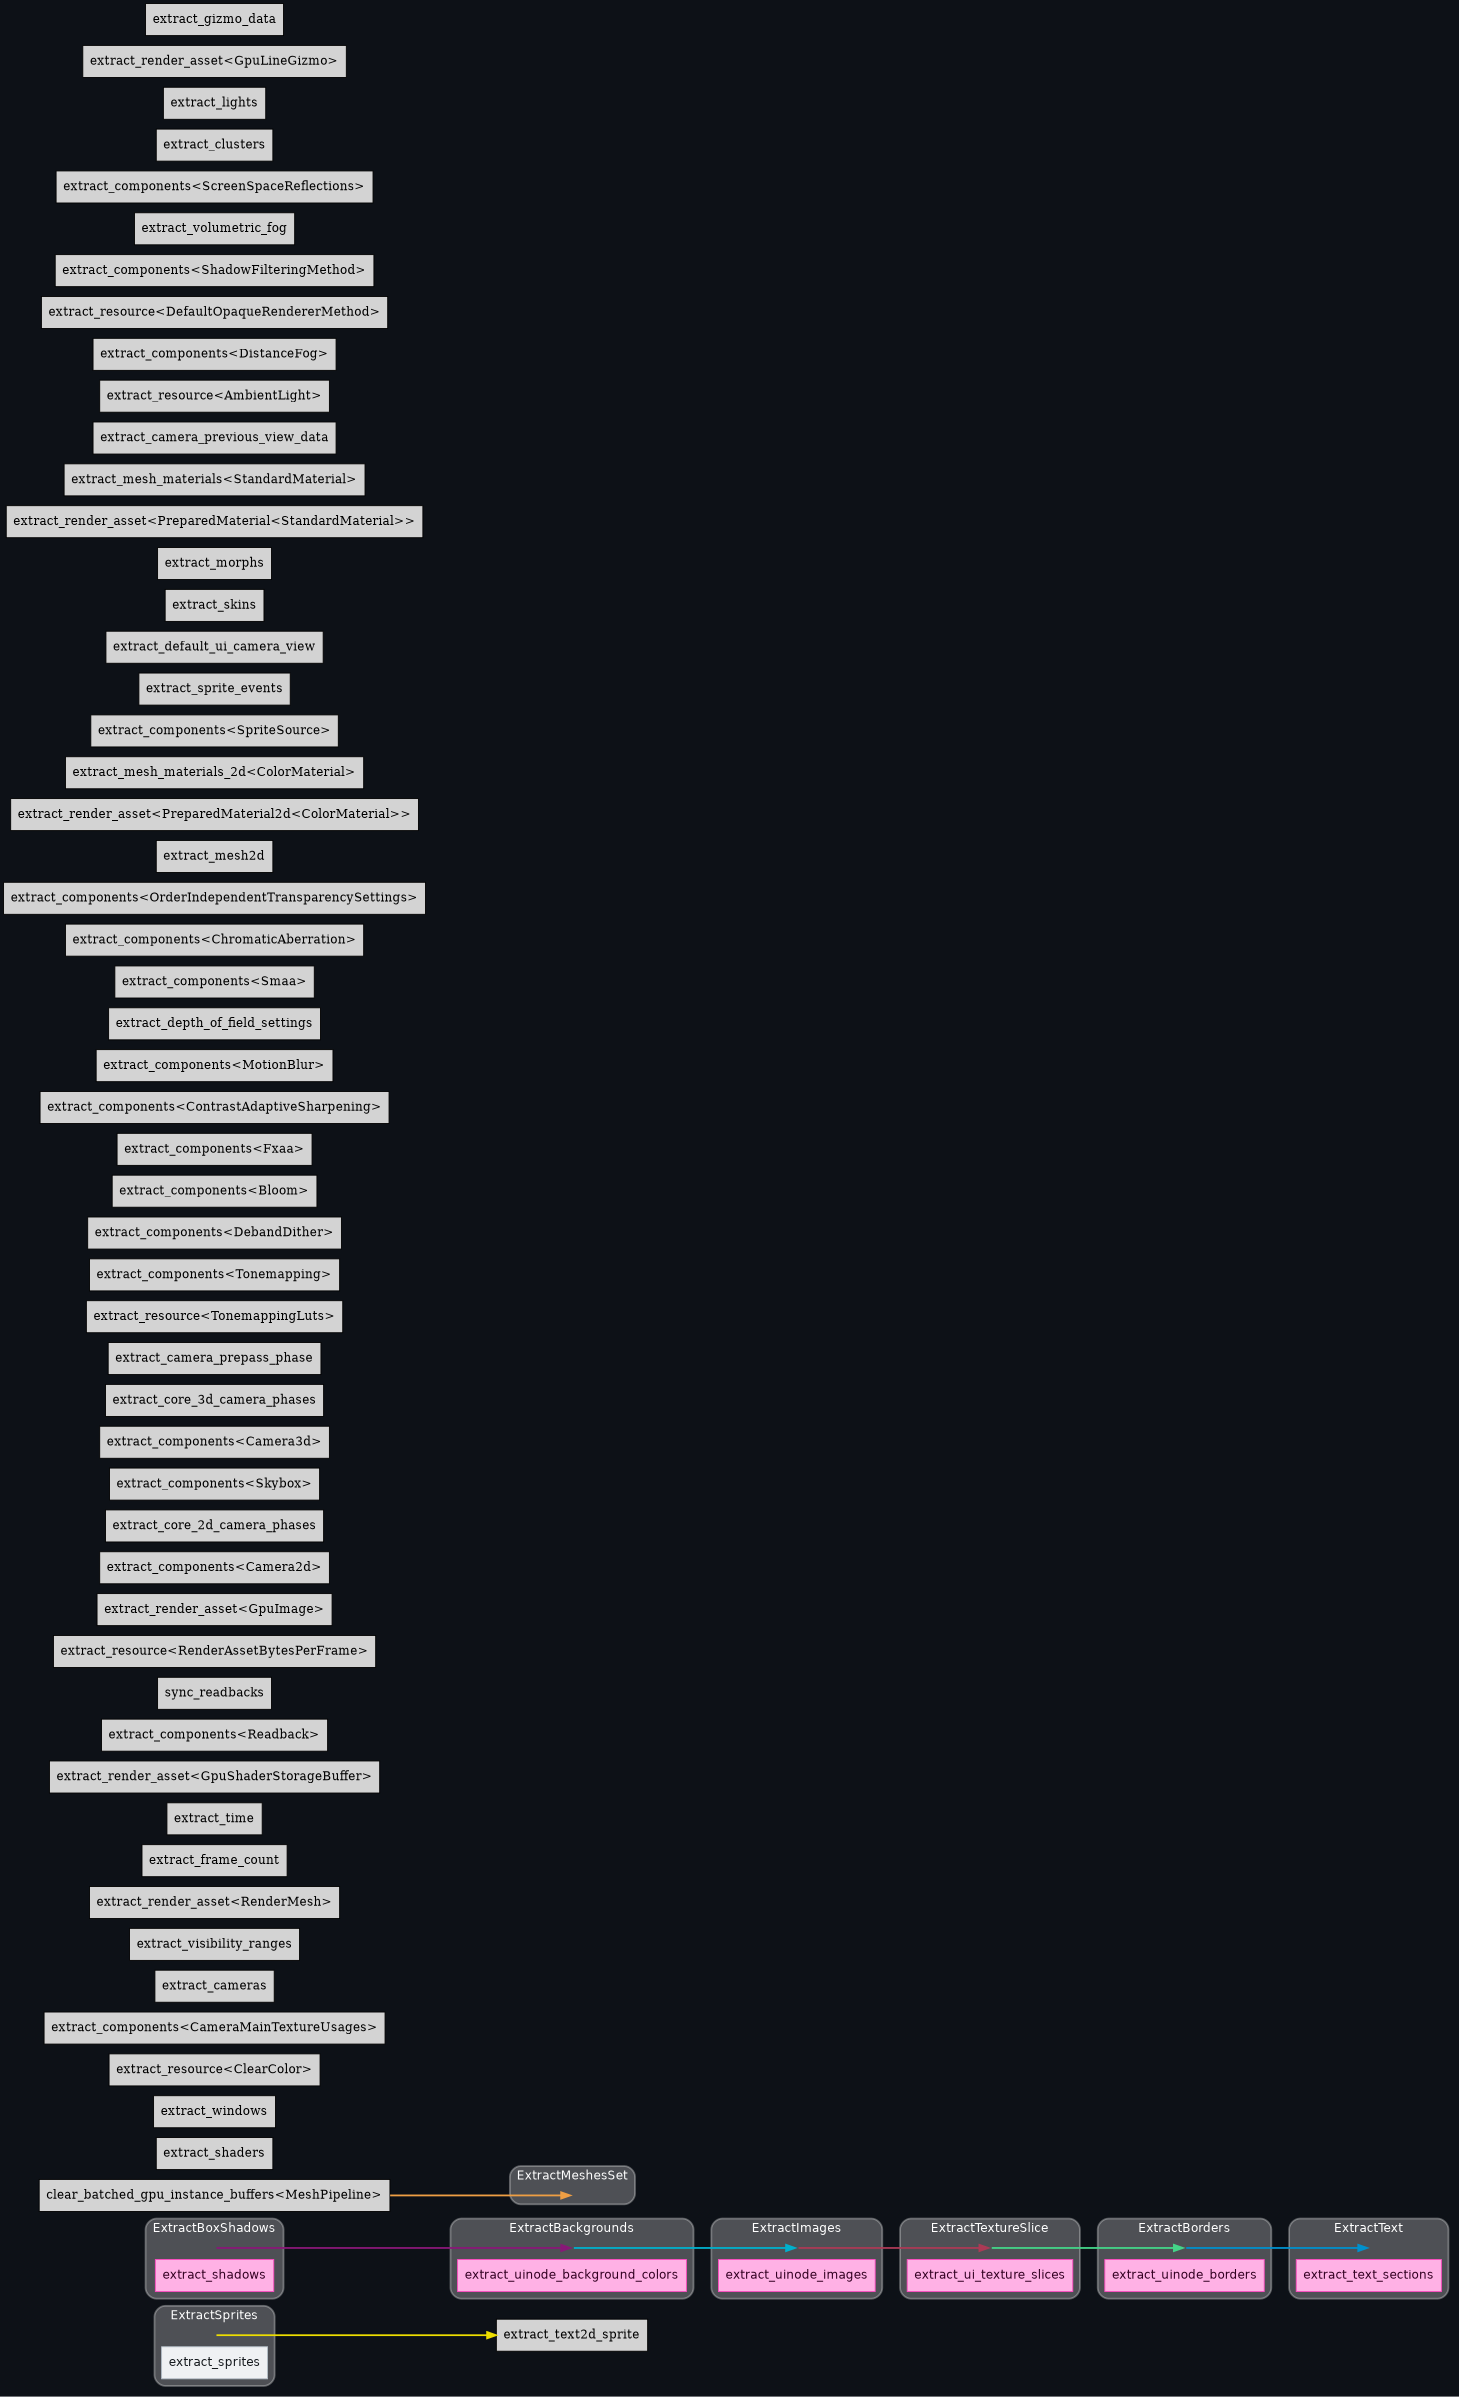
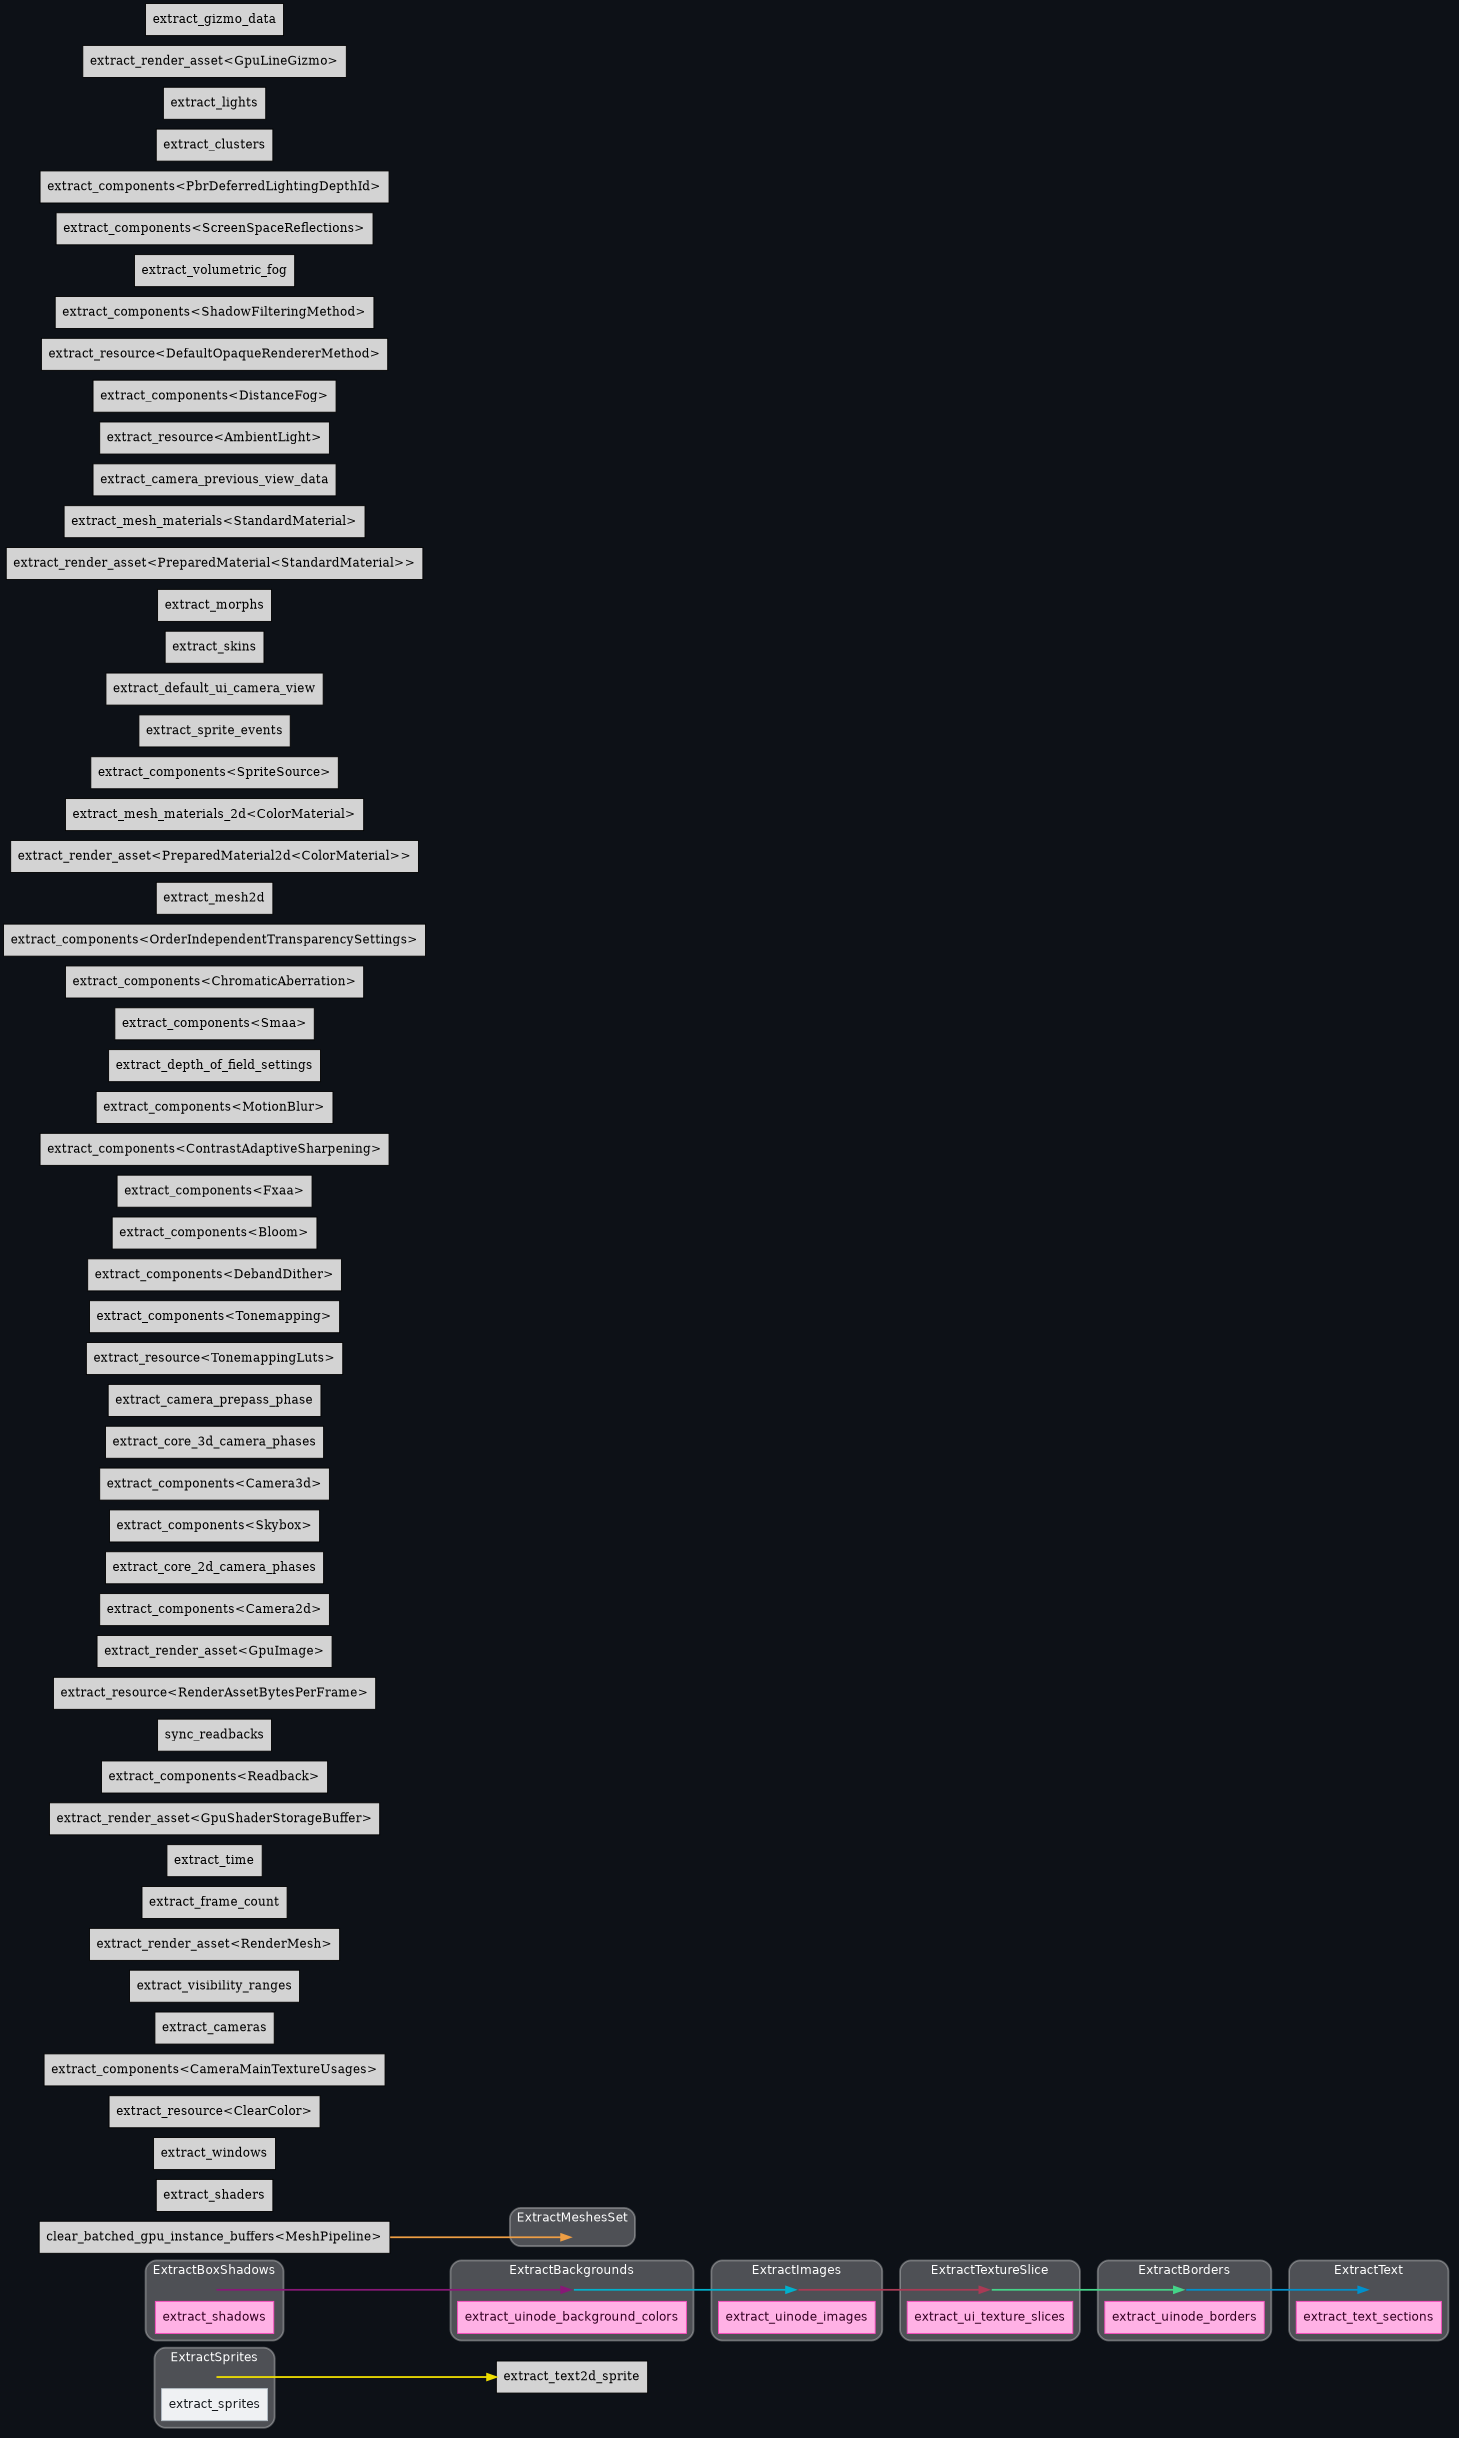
none -> (215, 187)
